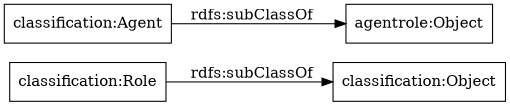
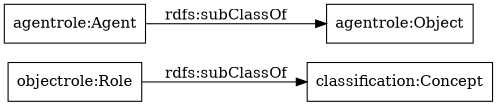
(88, 24) -> (75, 24)
(88, 82) -> (75, 82)
(419, 82) -> (400, 82)
